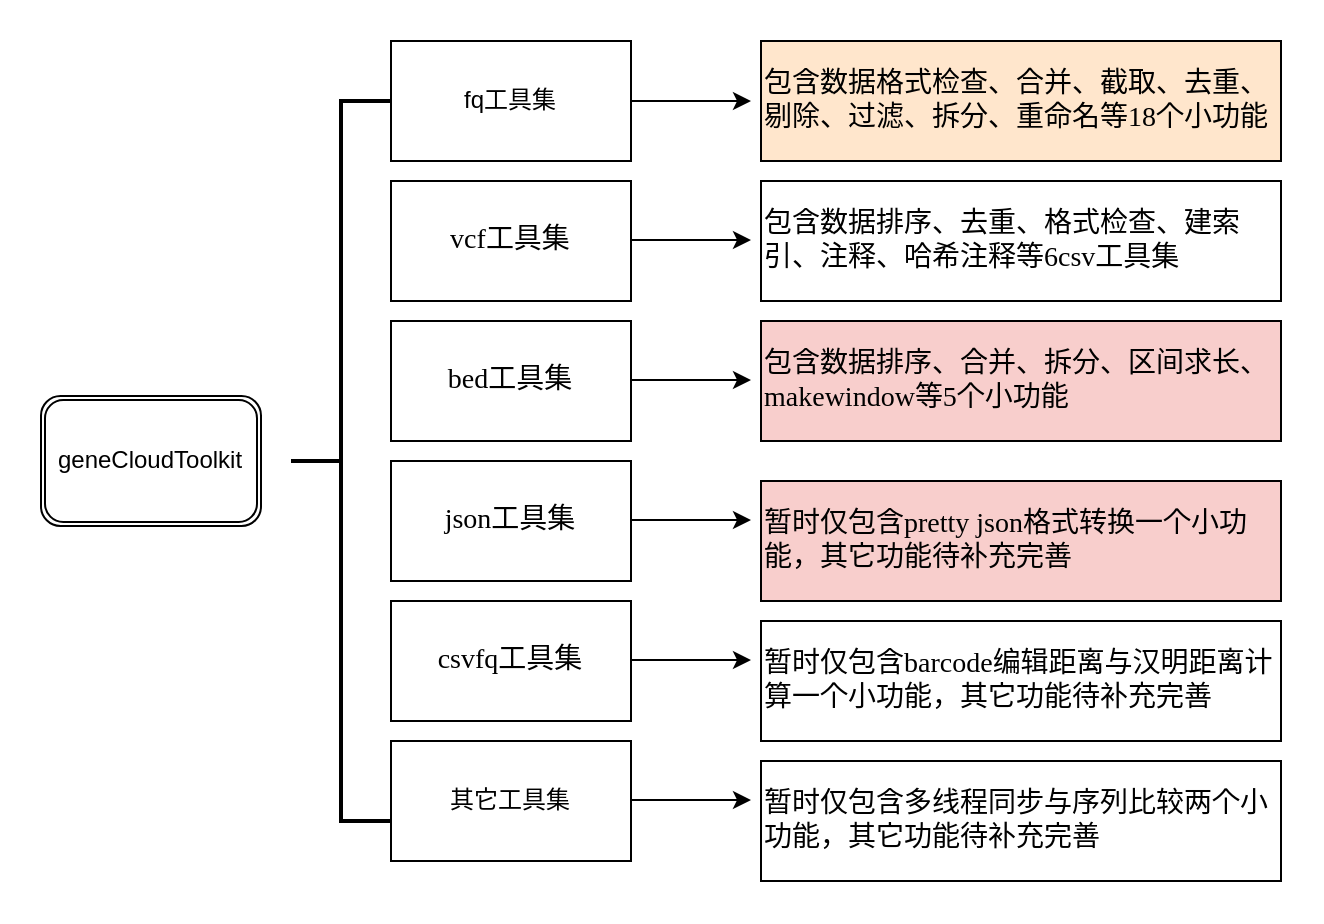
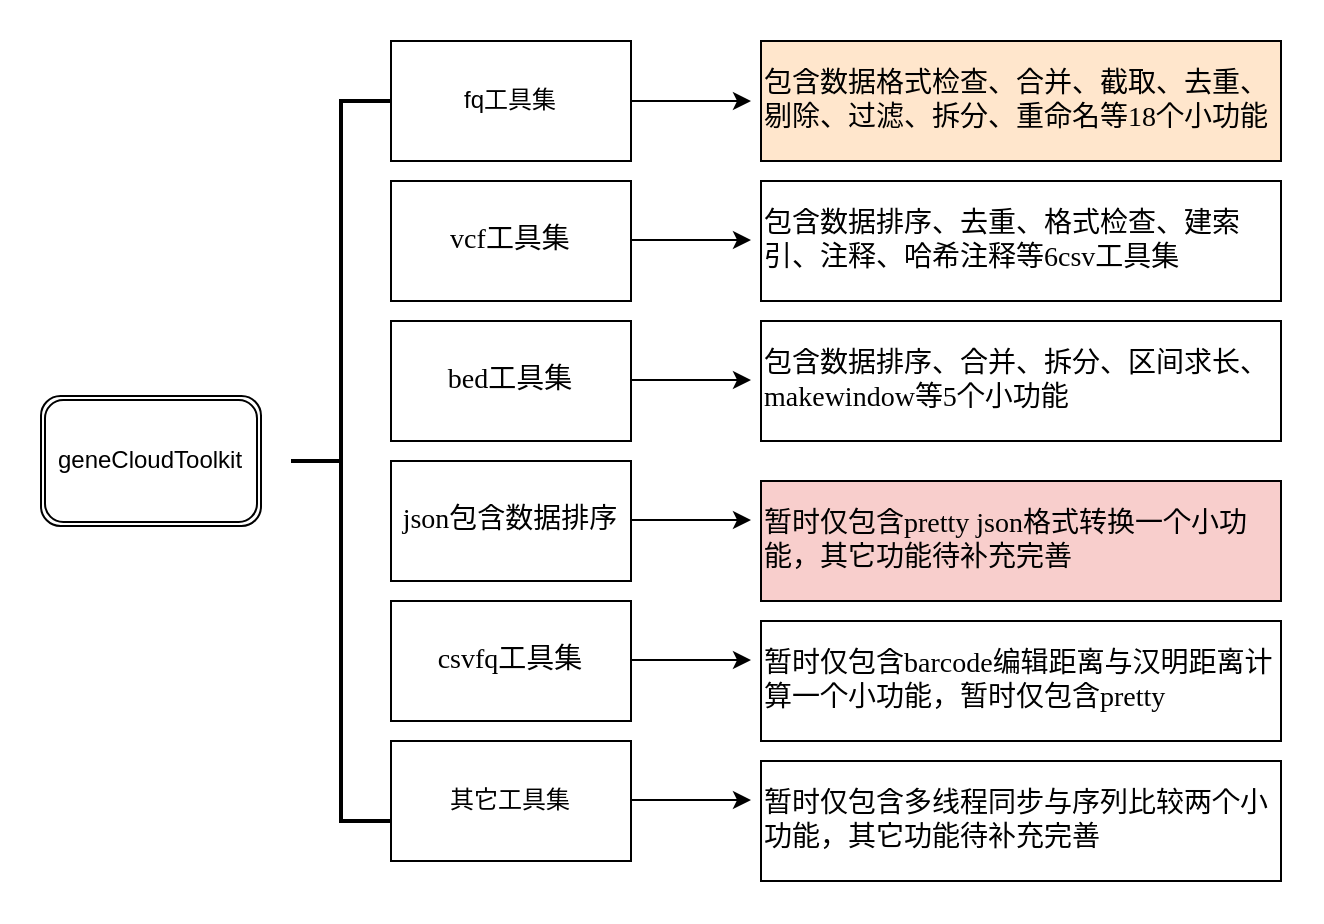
(1021, 381) -> (1021, 381)
(511, 521) -> (511, 521)
(1023, 681) -> (1023, 681)
